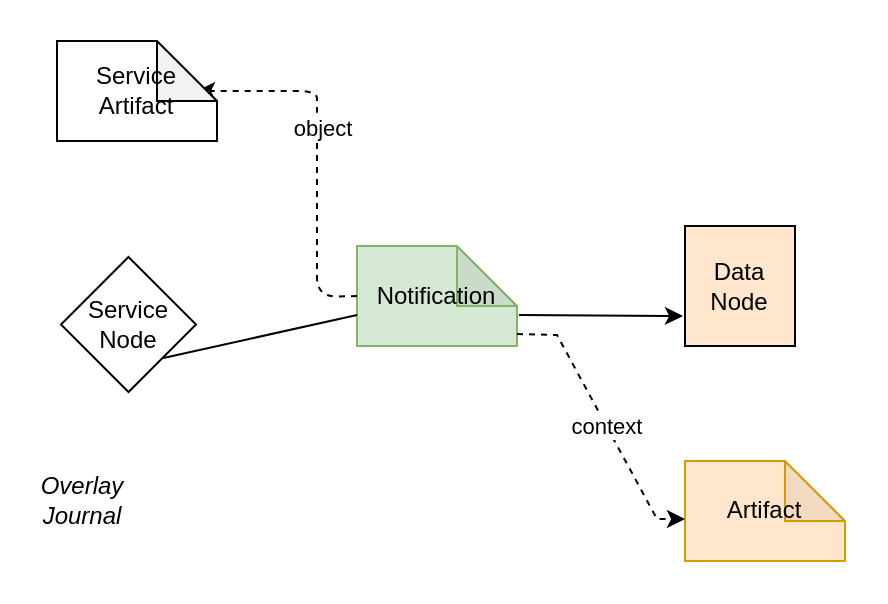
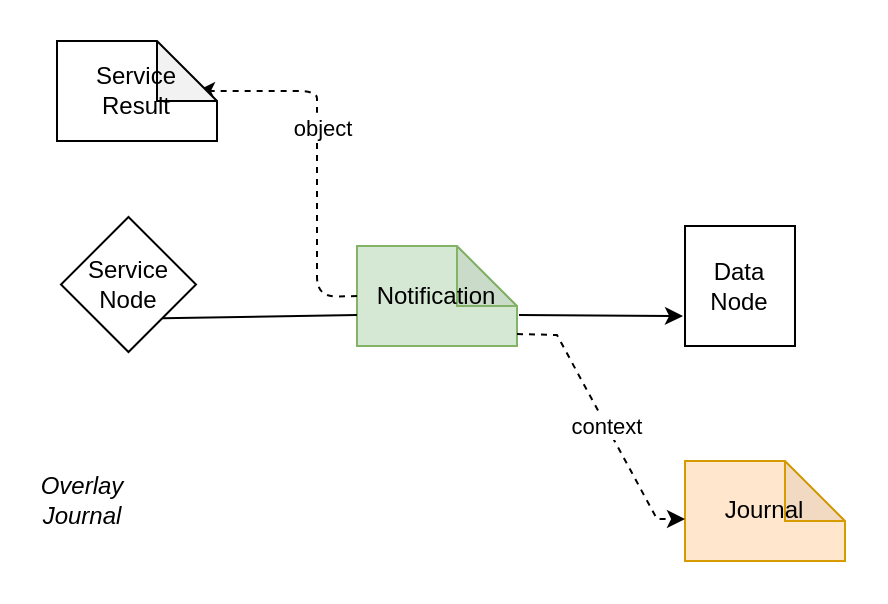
(137, 91) -> (137, 91)
(740, 286) -> (740, 286)
(129, 325) -> (129, 285)
(765, 511) -> (765, 511)
